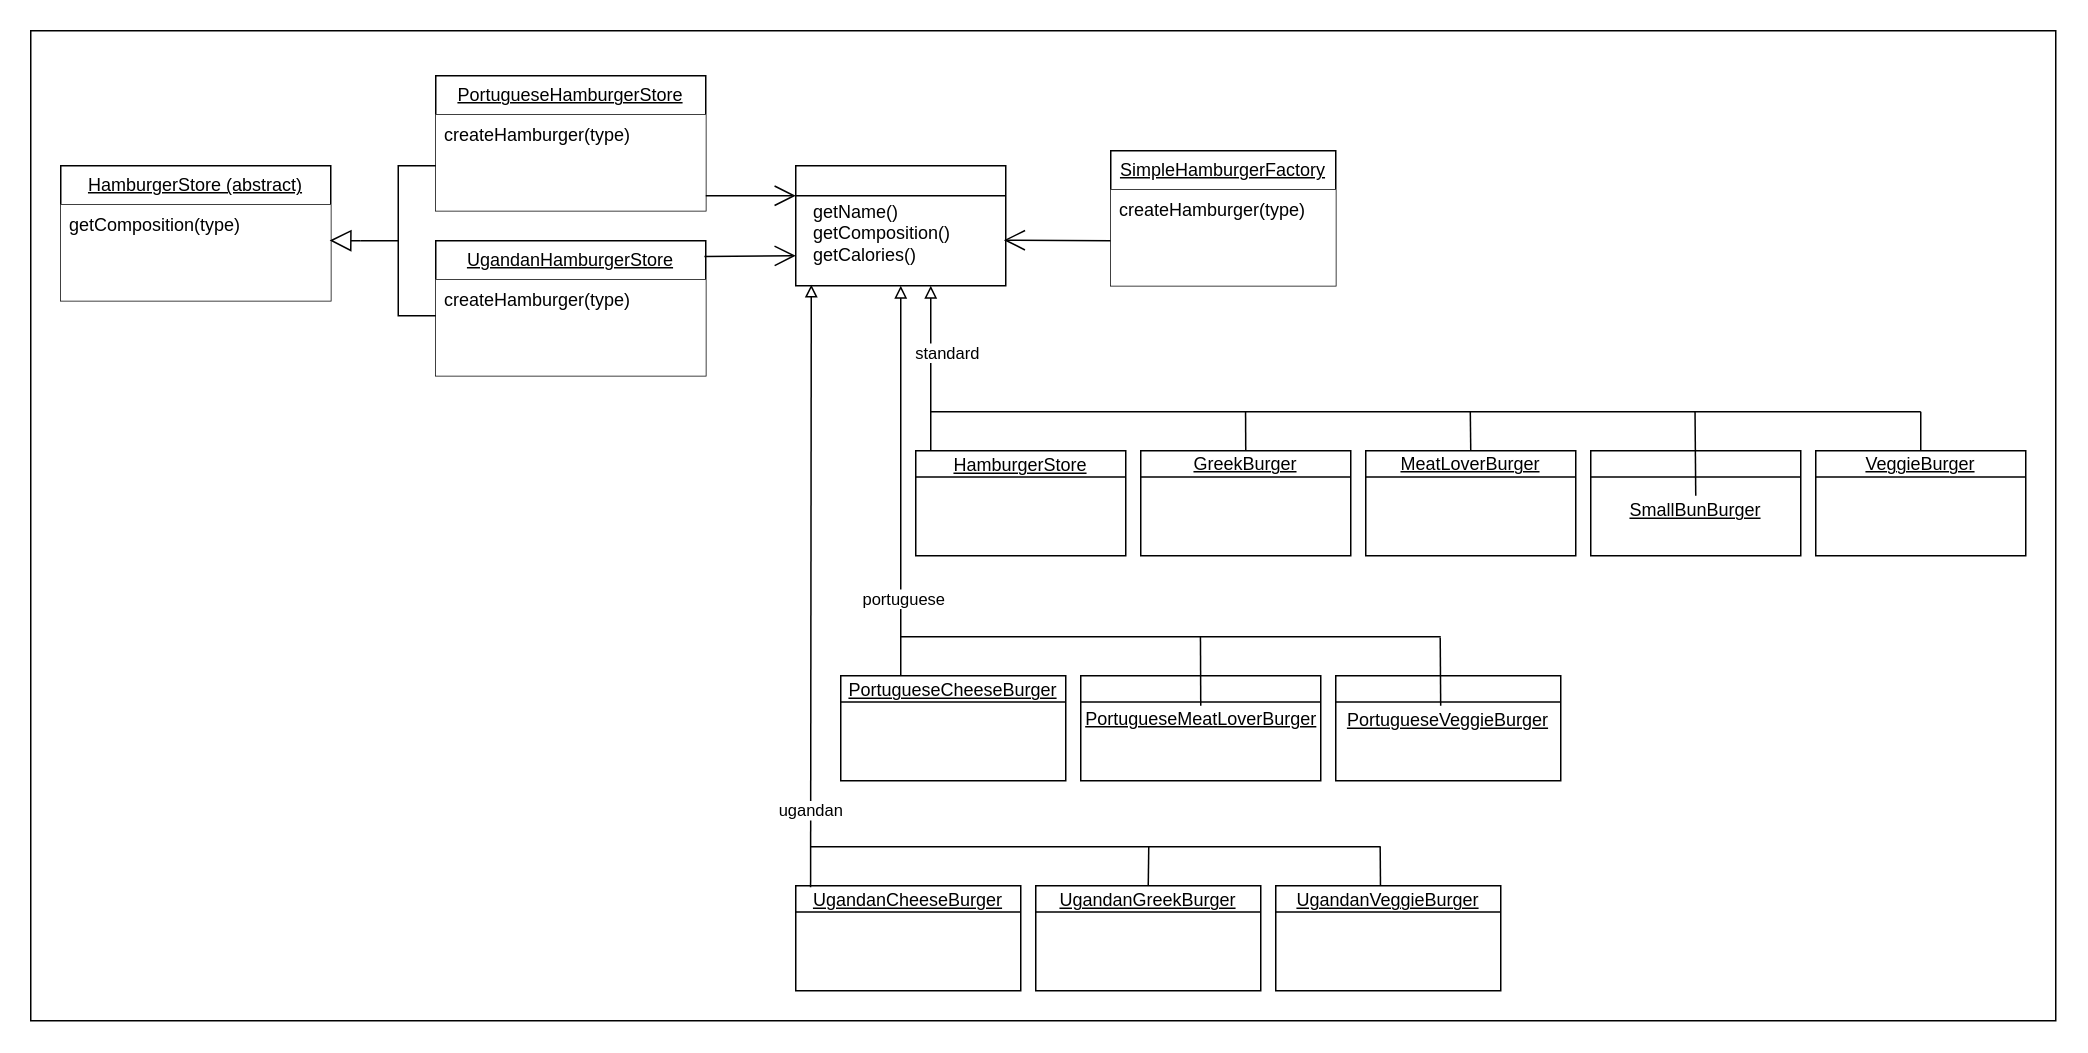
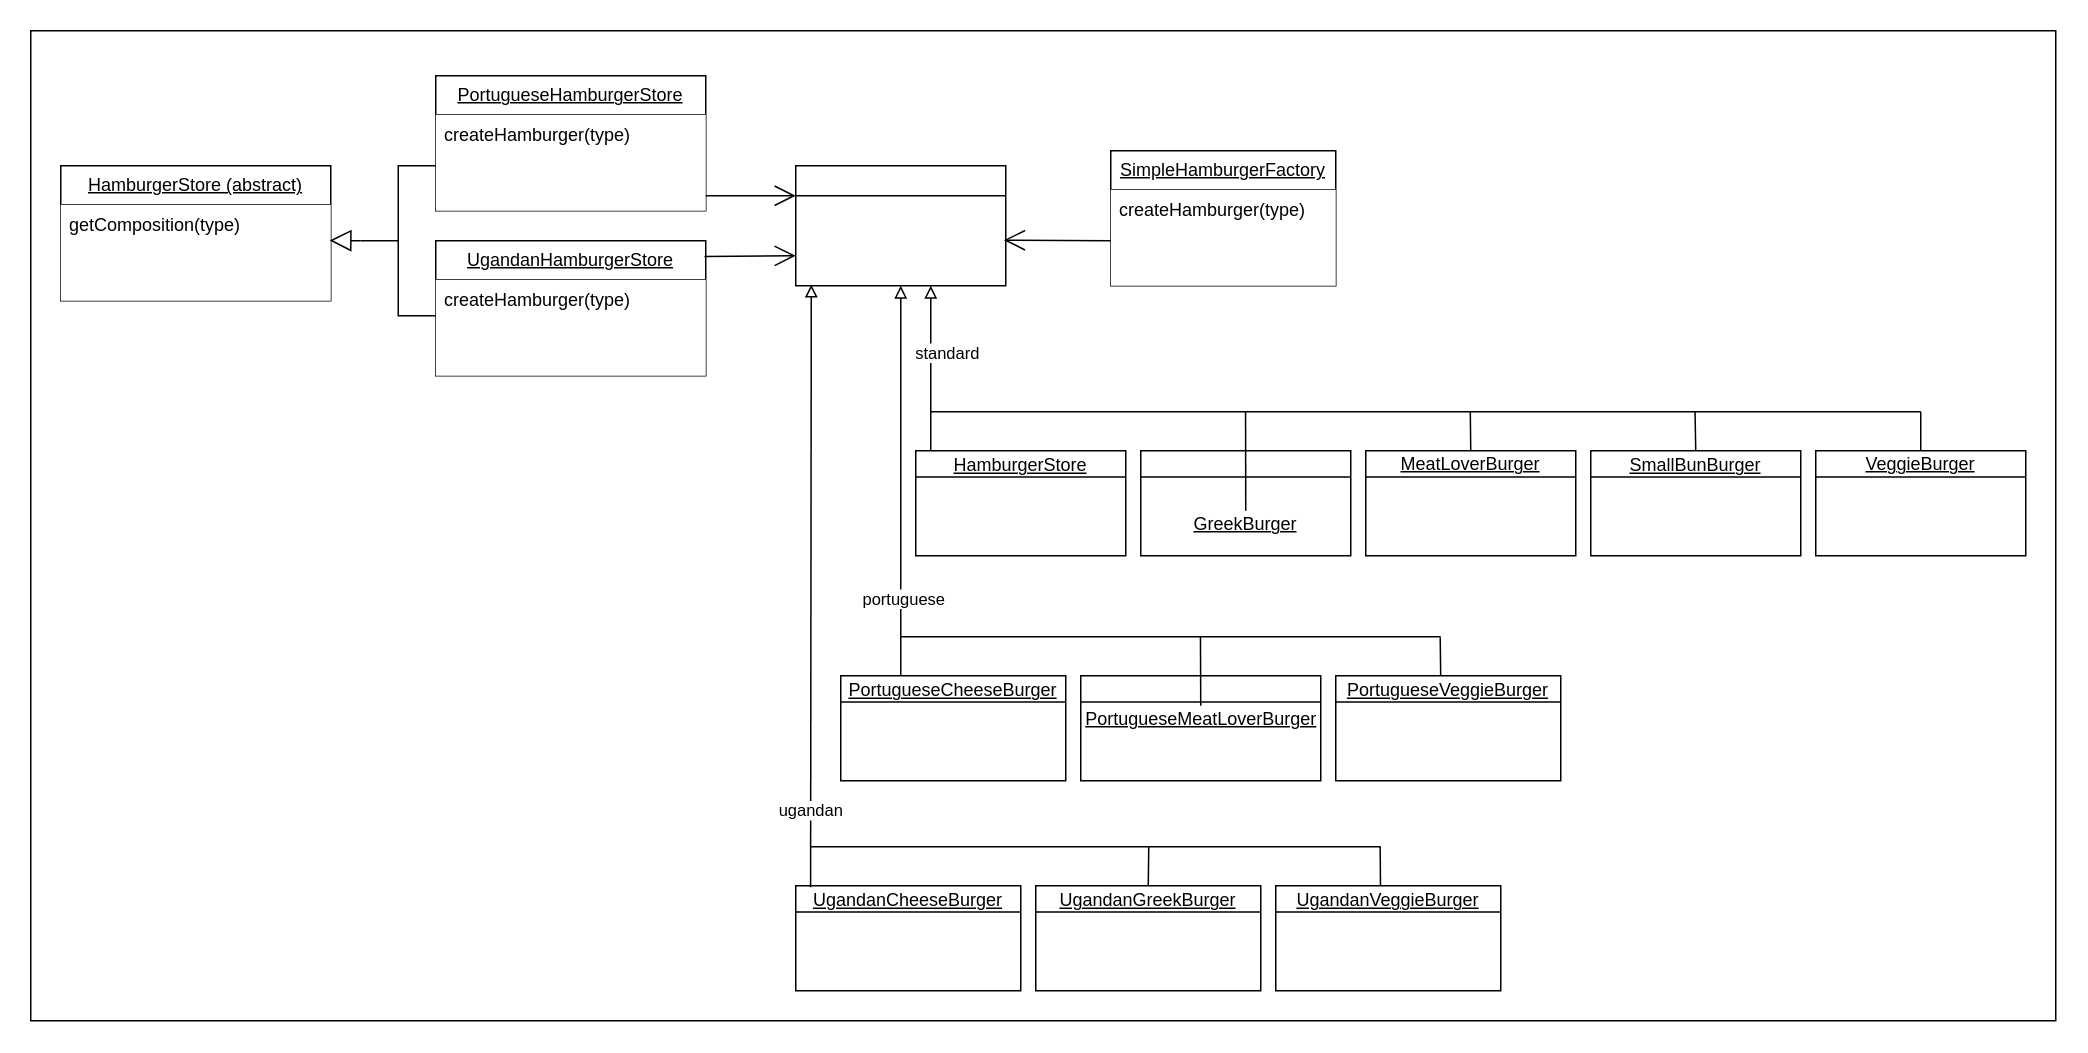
(882, 233) -> none
(1246, 464) -> (1246, 524)
(1696, 511) -> (1696, 466)
(1448, 721) -> (1448, 691)
